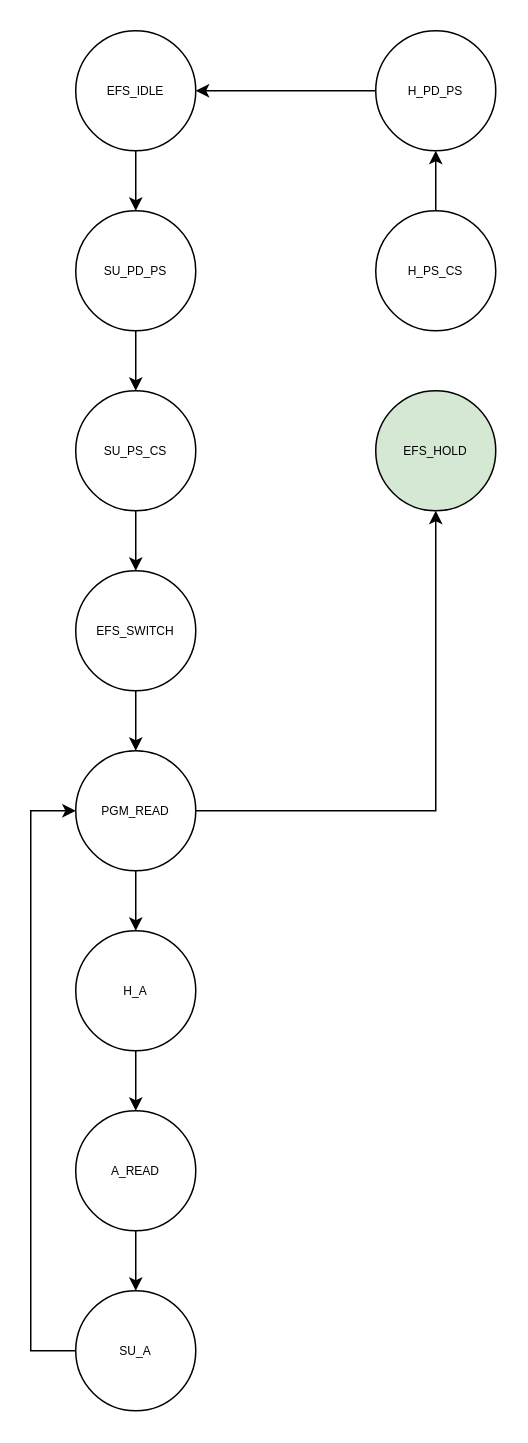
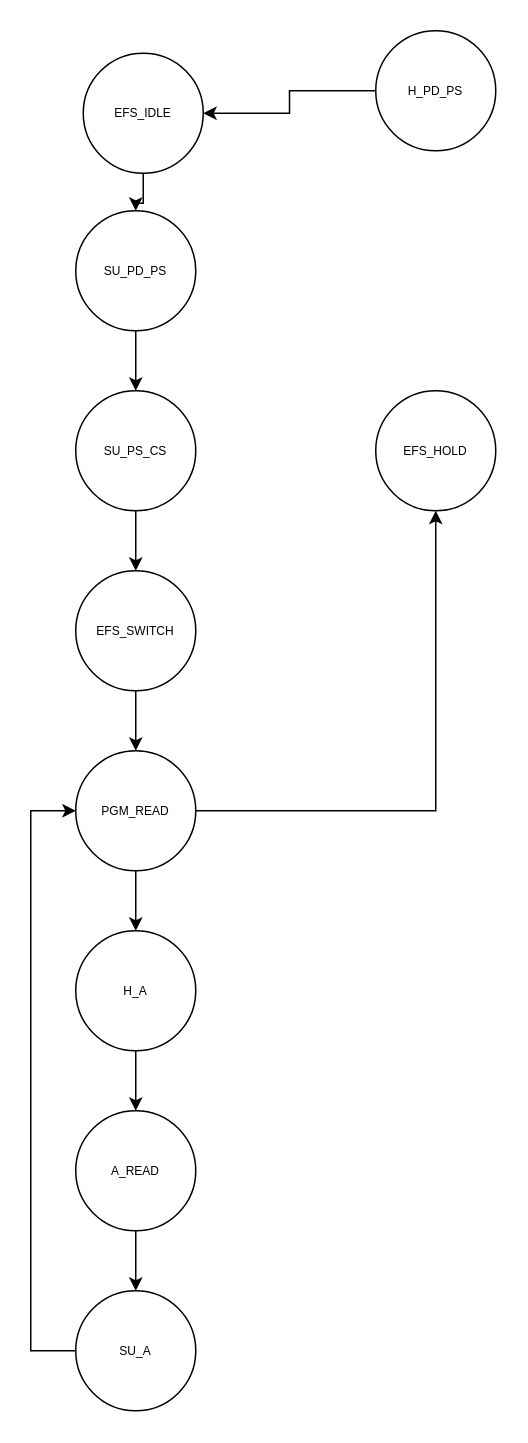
(136, 91) -> (143, 113)
(436, 186) -> none
(436, 271) -> none
(436, 451) -> (436, 451)
